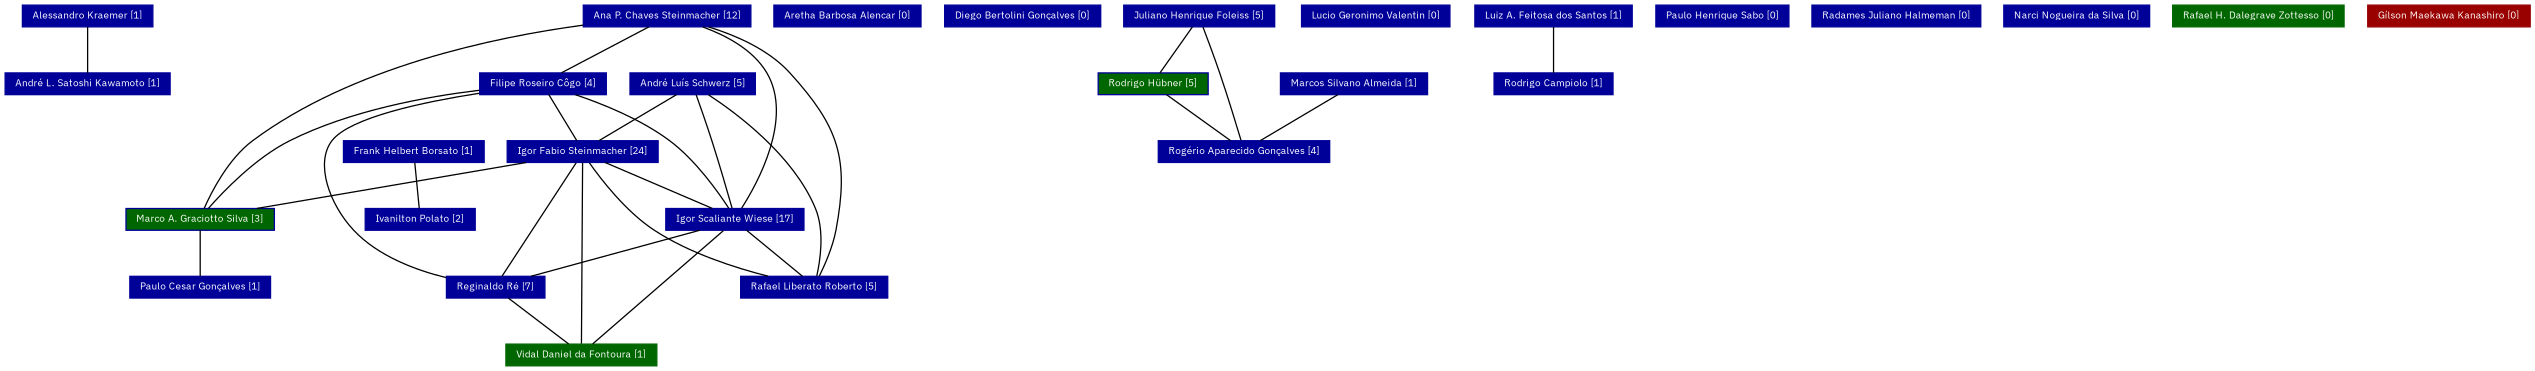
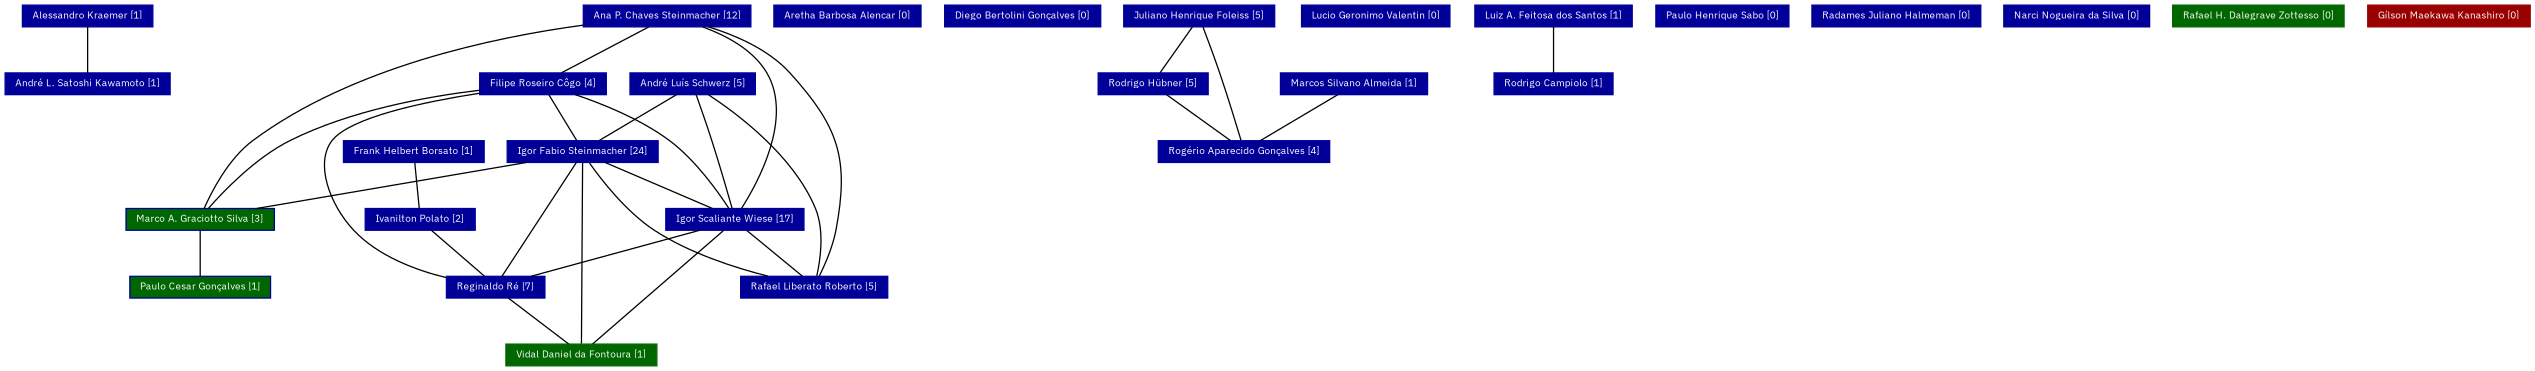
(1153, 84) -> (1153, 84)
none -> (458, 253)
(200, 287) -> (200, 287)
